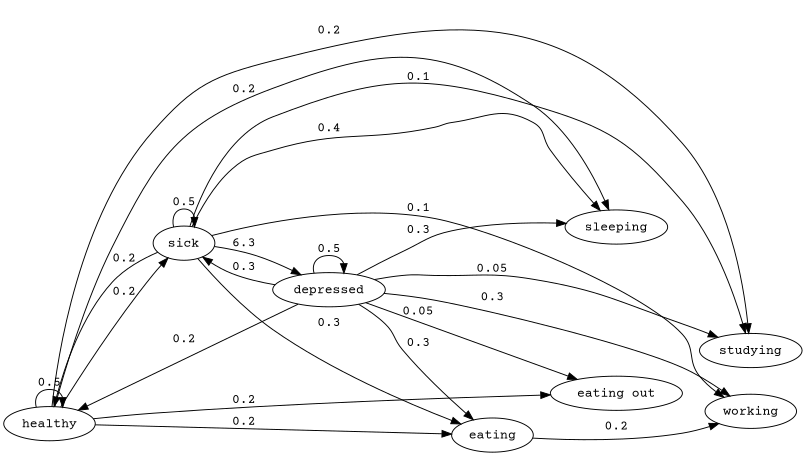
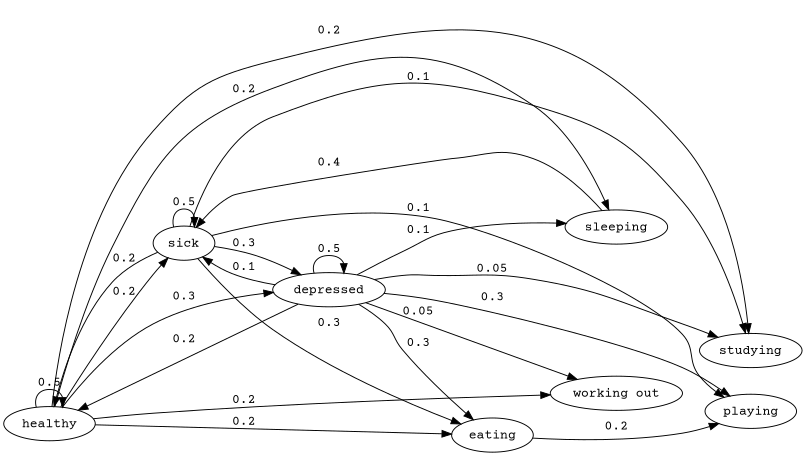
(397, 133) -> (406, 165)
(418, 229) -> (418, 229)
(244, 243) -> (244, 243)
(244, 266) -> (244, 266)
none -> (149, 326)
(616, 393) -> (616, 393)
(751, 411) -> (751, 411)
